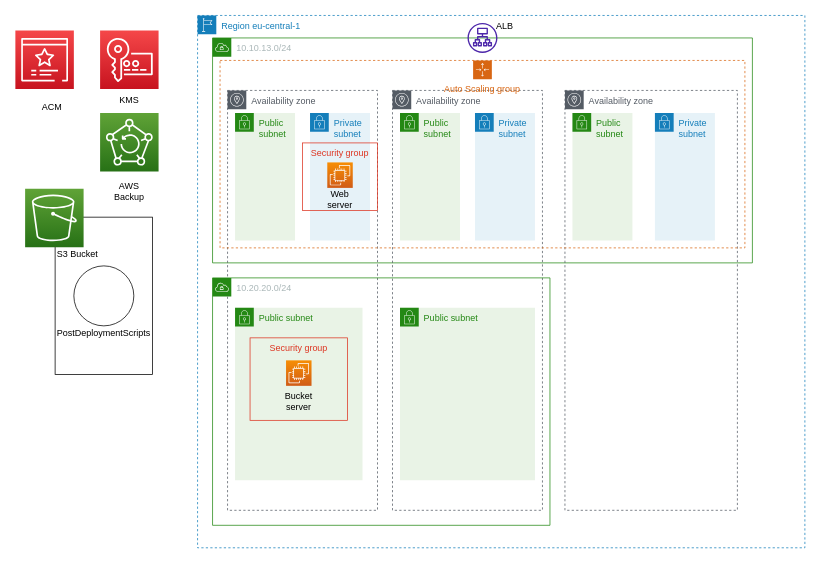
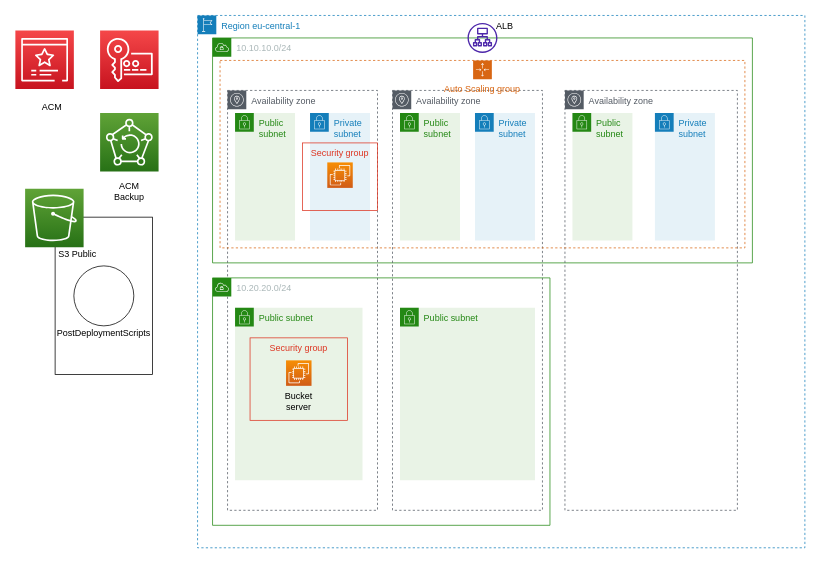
(266, 49) -> (266, 49)
(129, 100) -> none
(129, 192) -> (129, 192)
(340, 199) -> none
(78, 255) -> (78, 255)
